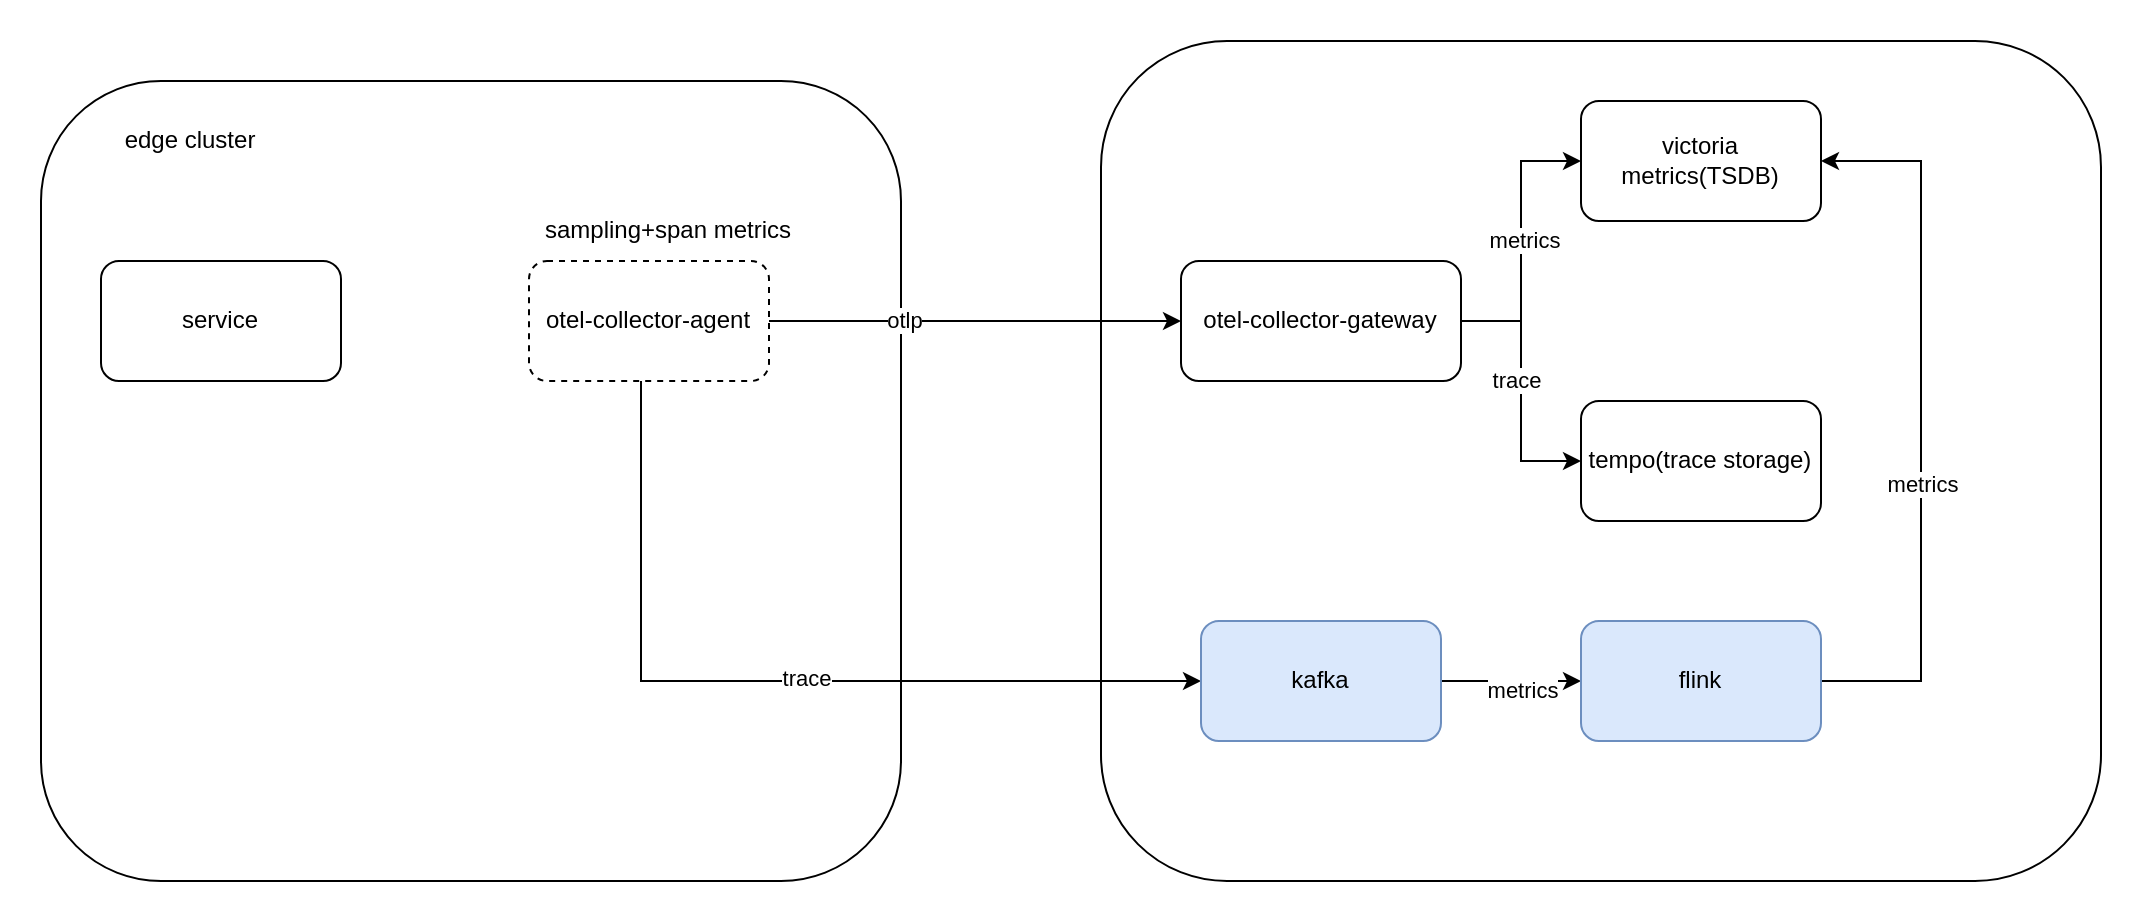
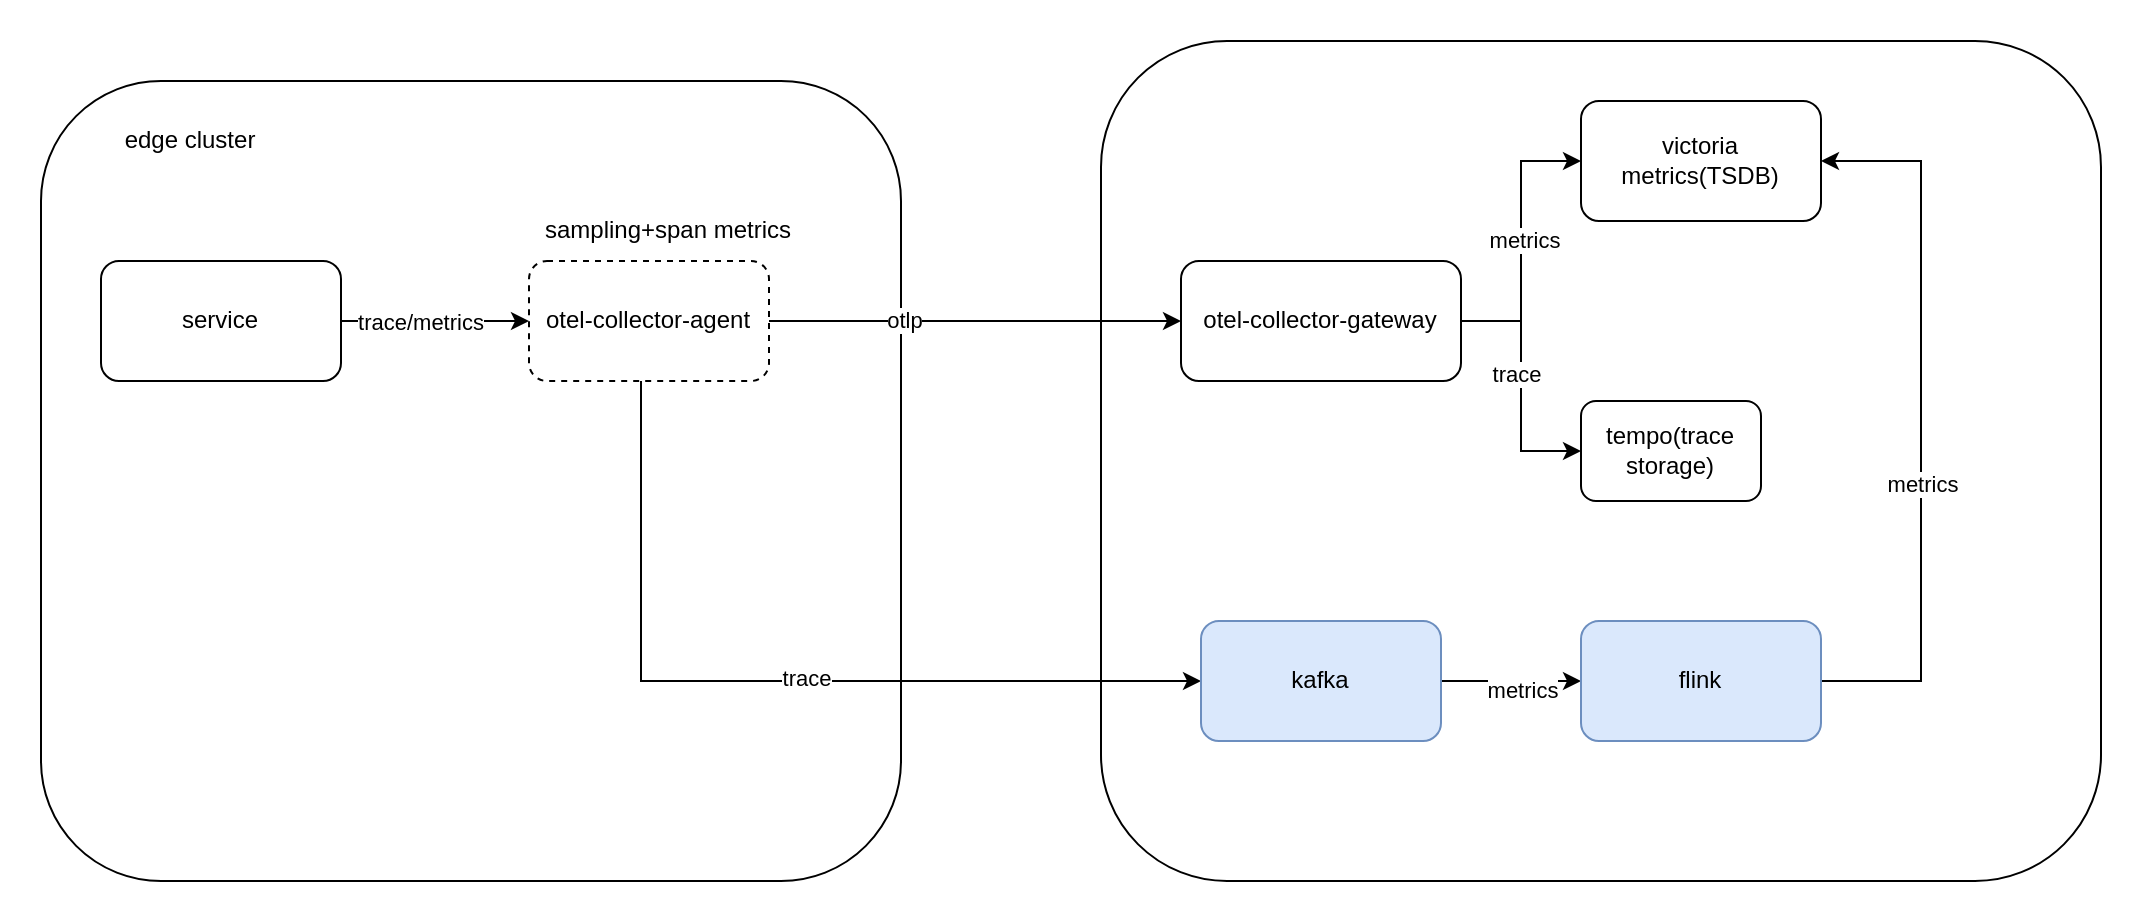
none -> (428, 321)
(1701, 461) -> (1671, 451)
